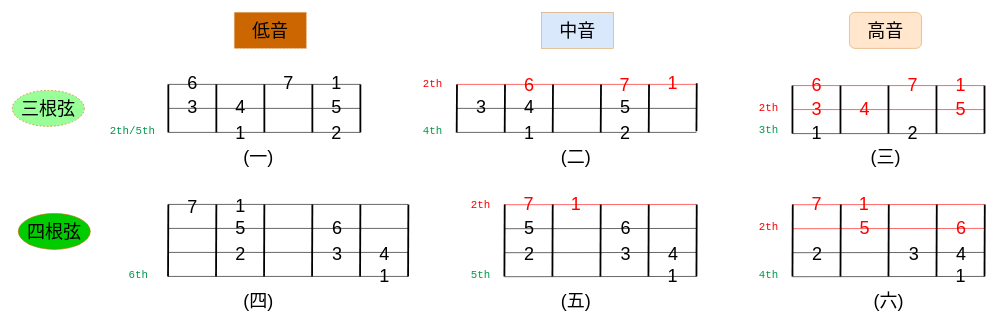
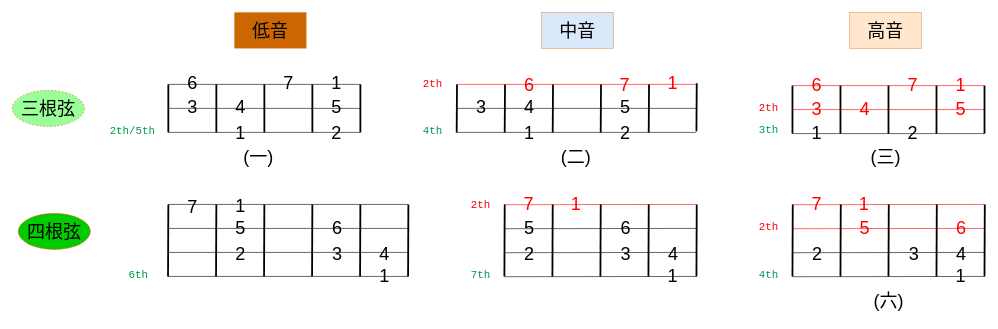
(885, 30) -> (885, 30)
(481, 275) -> (481, 275)
(258, 301) -> none
(576, 301) -> none
